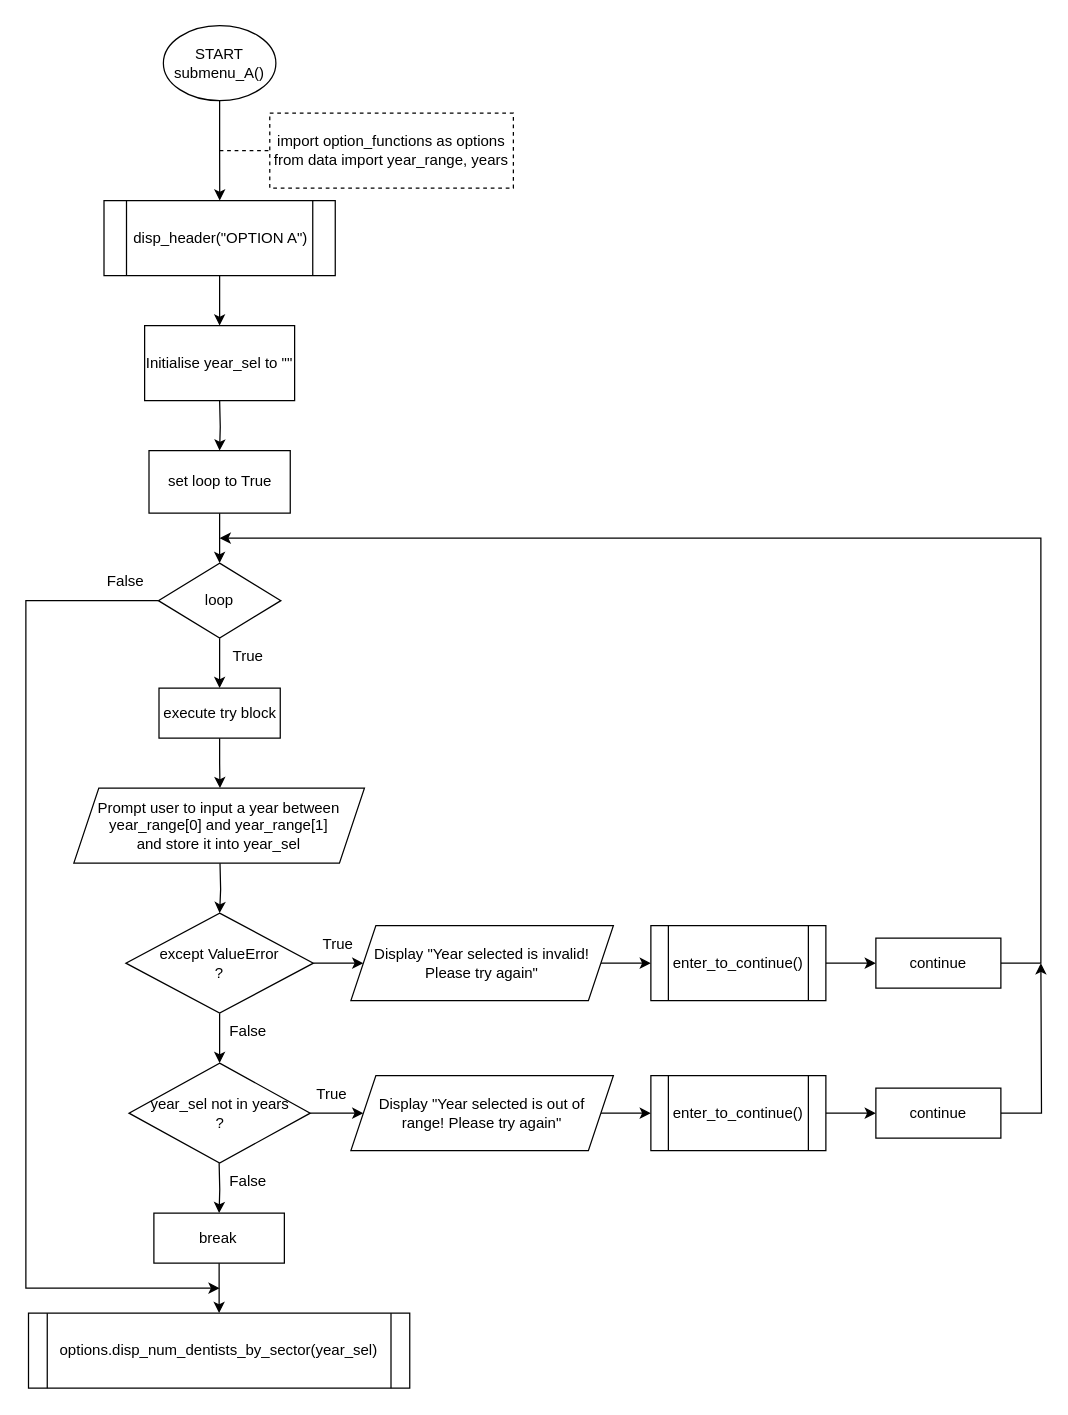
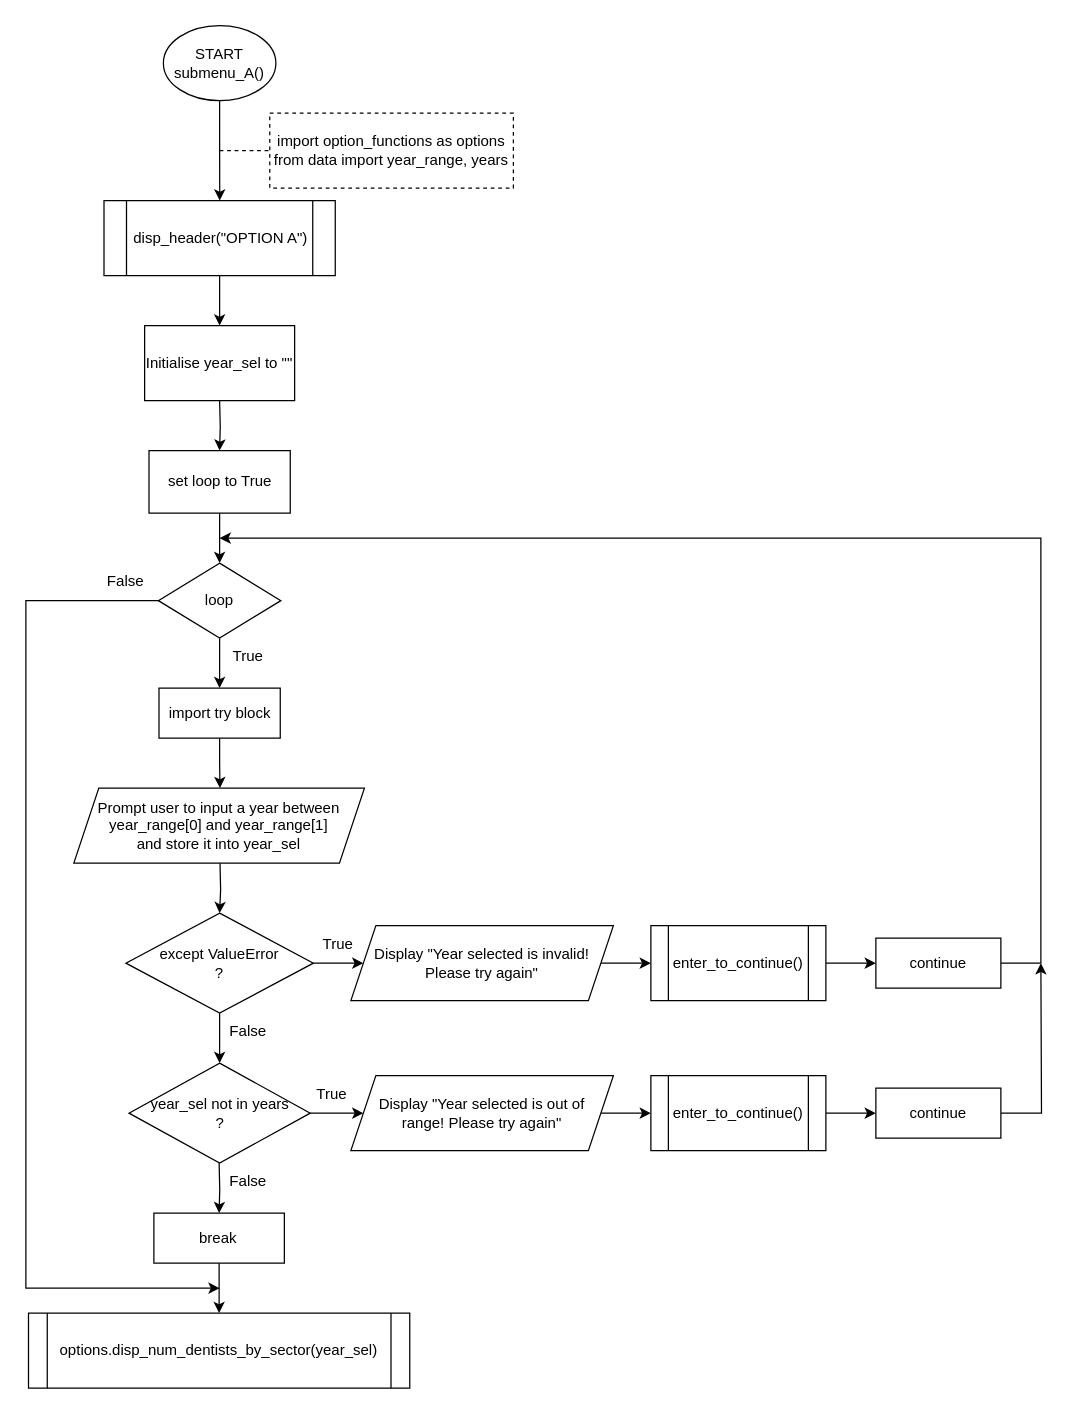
(220, 713) -> (220, 713)
